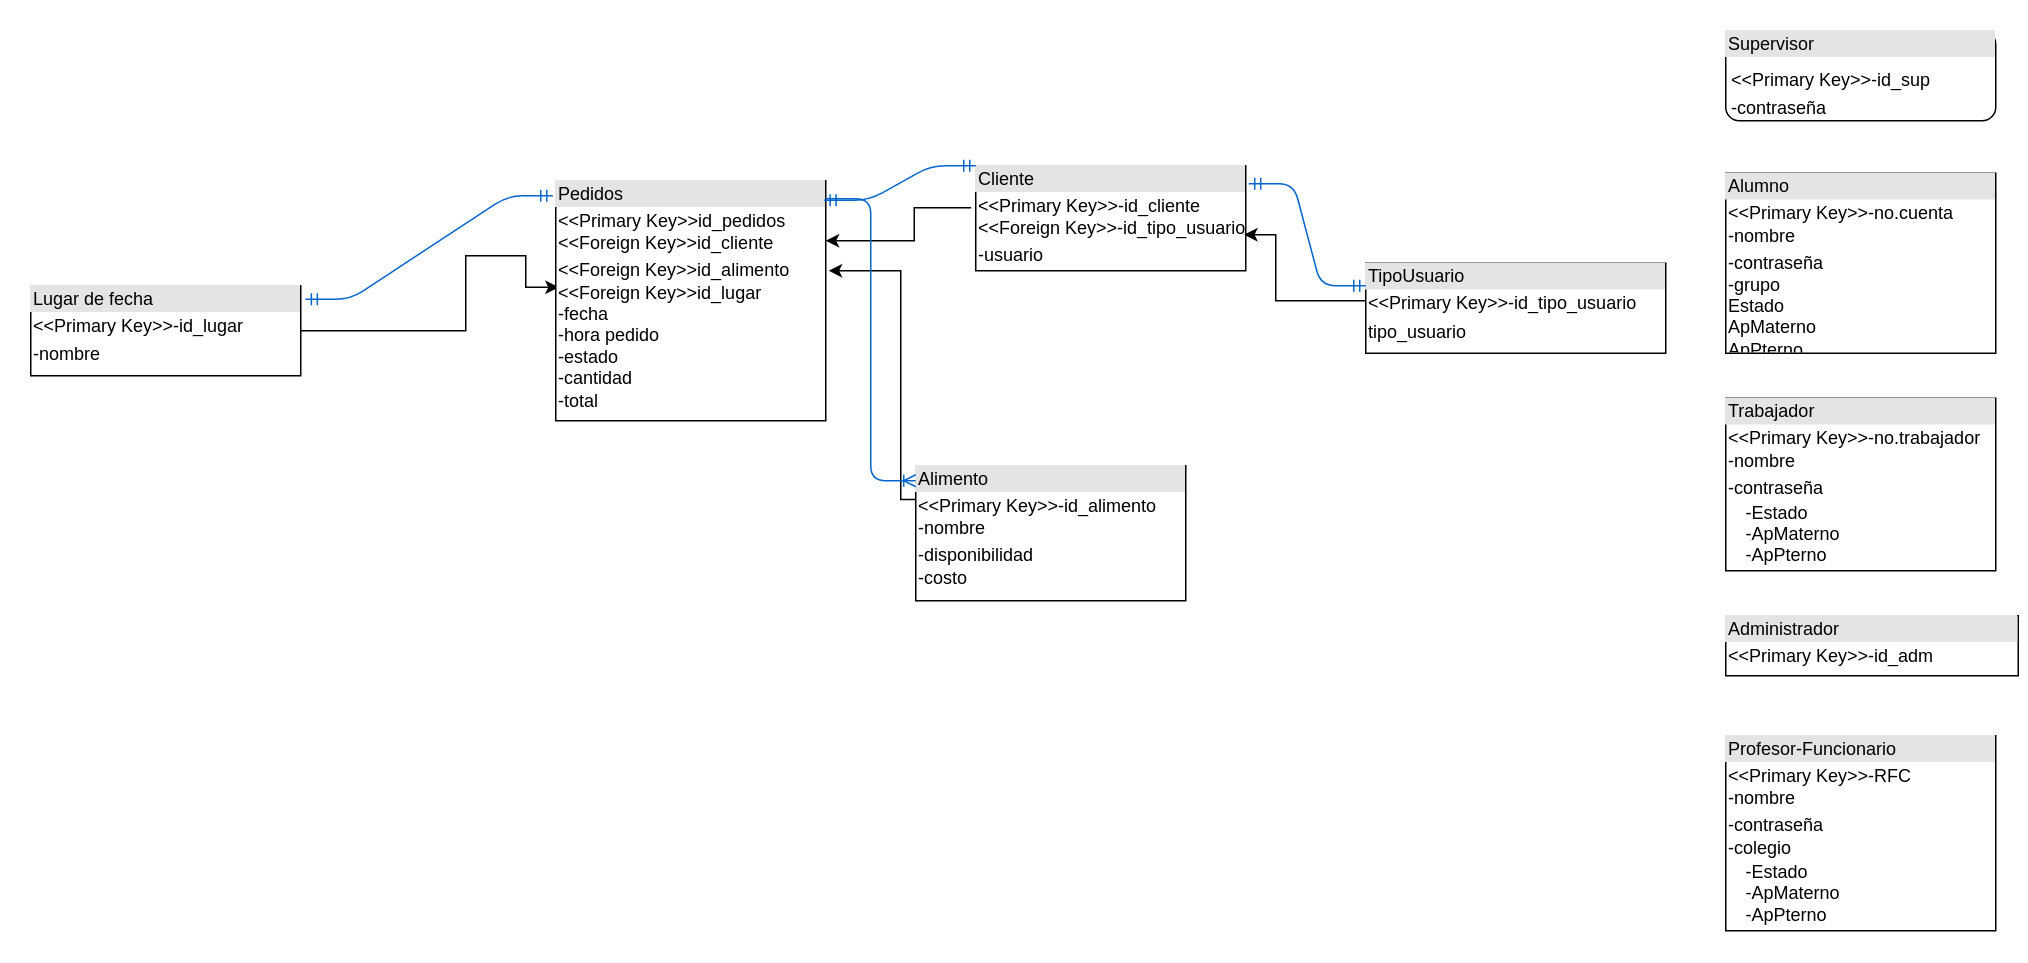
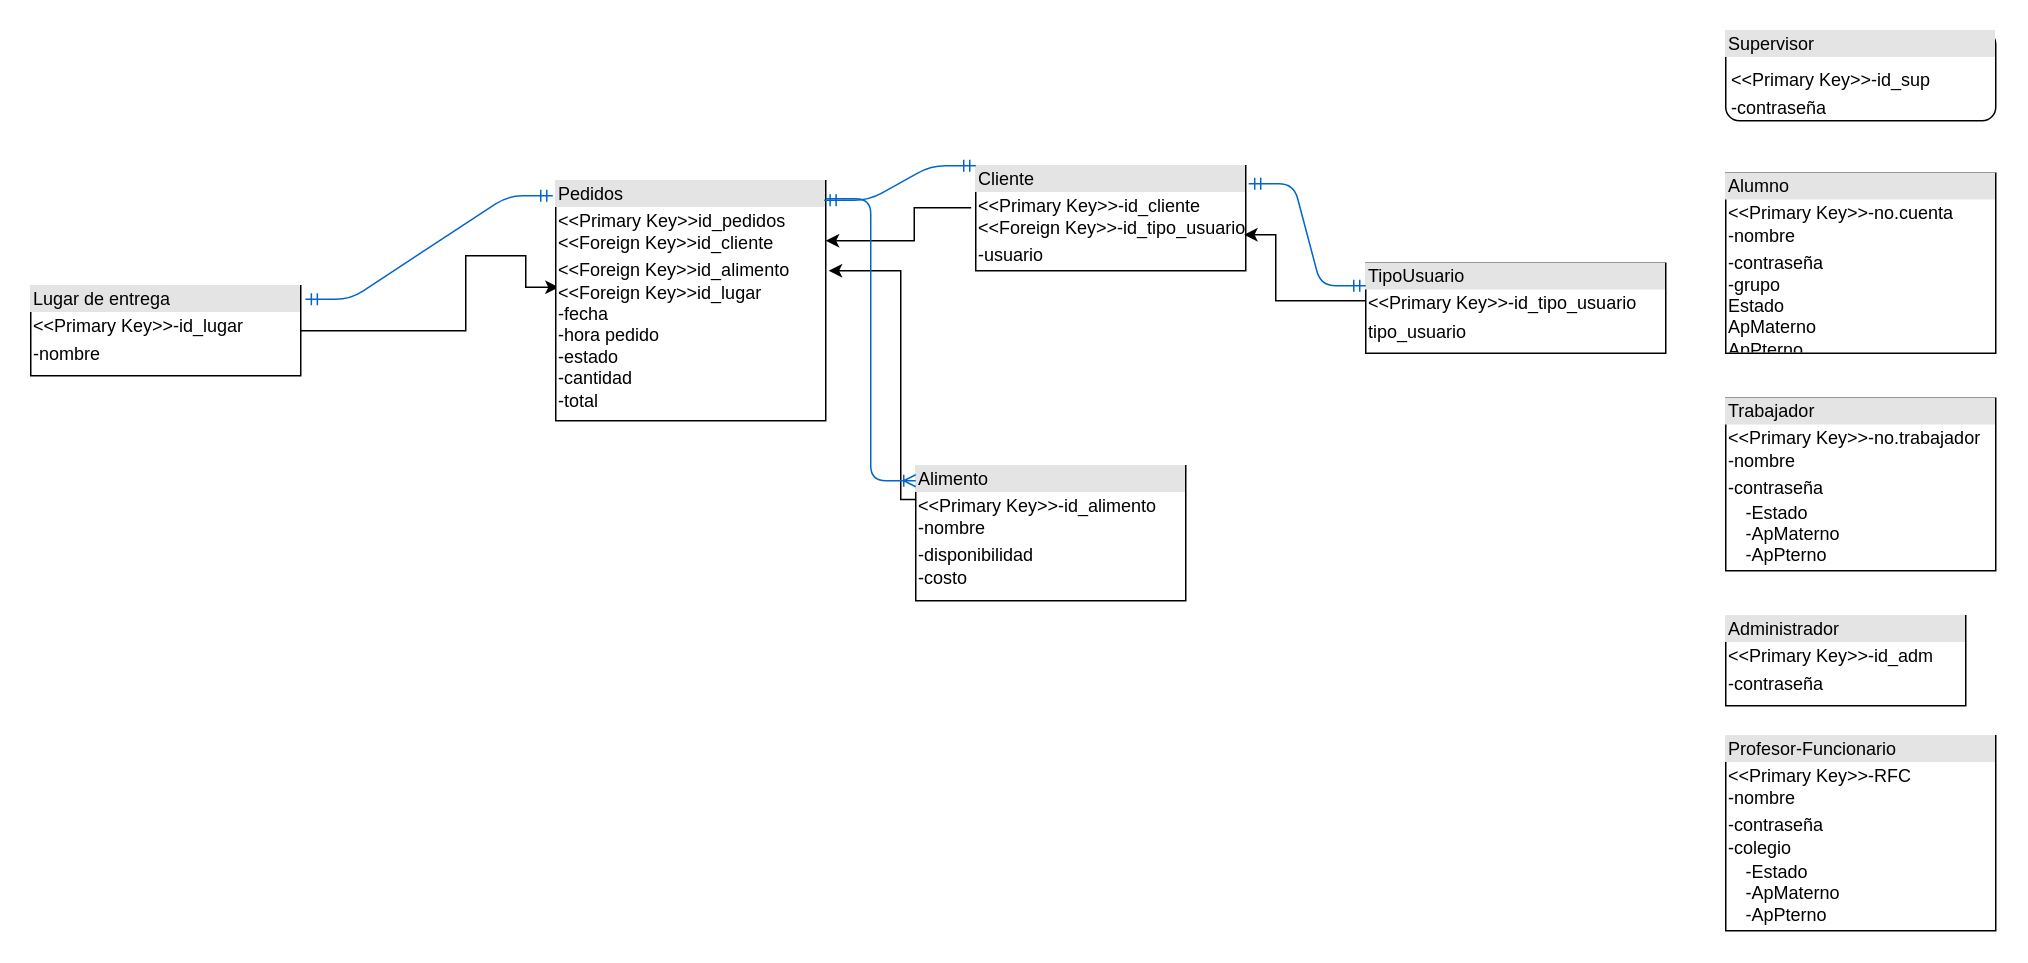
(142, 318) -> (142, 318)
(1872, 646) -> (1846, 661)
